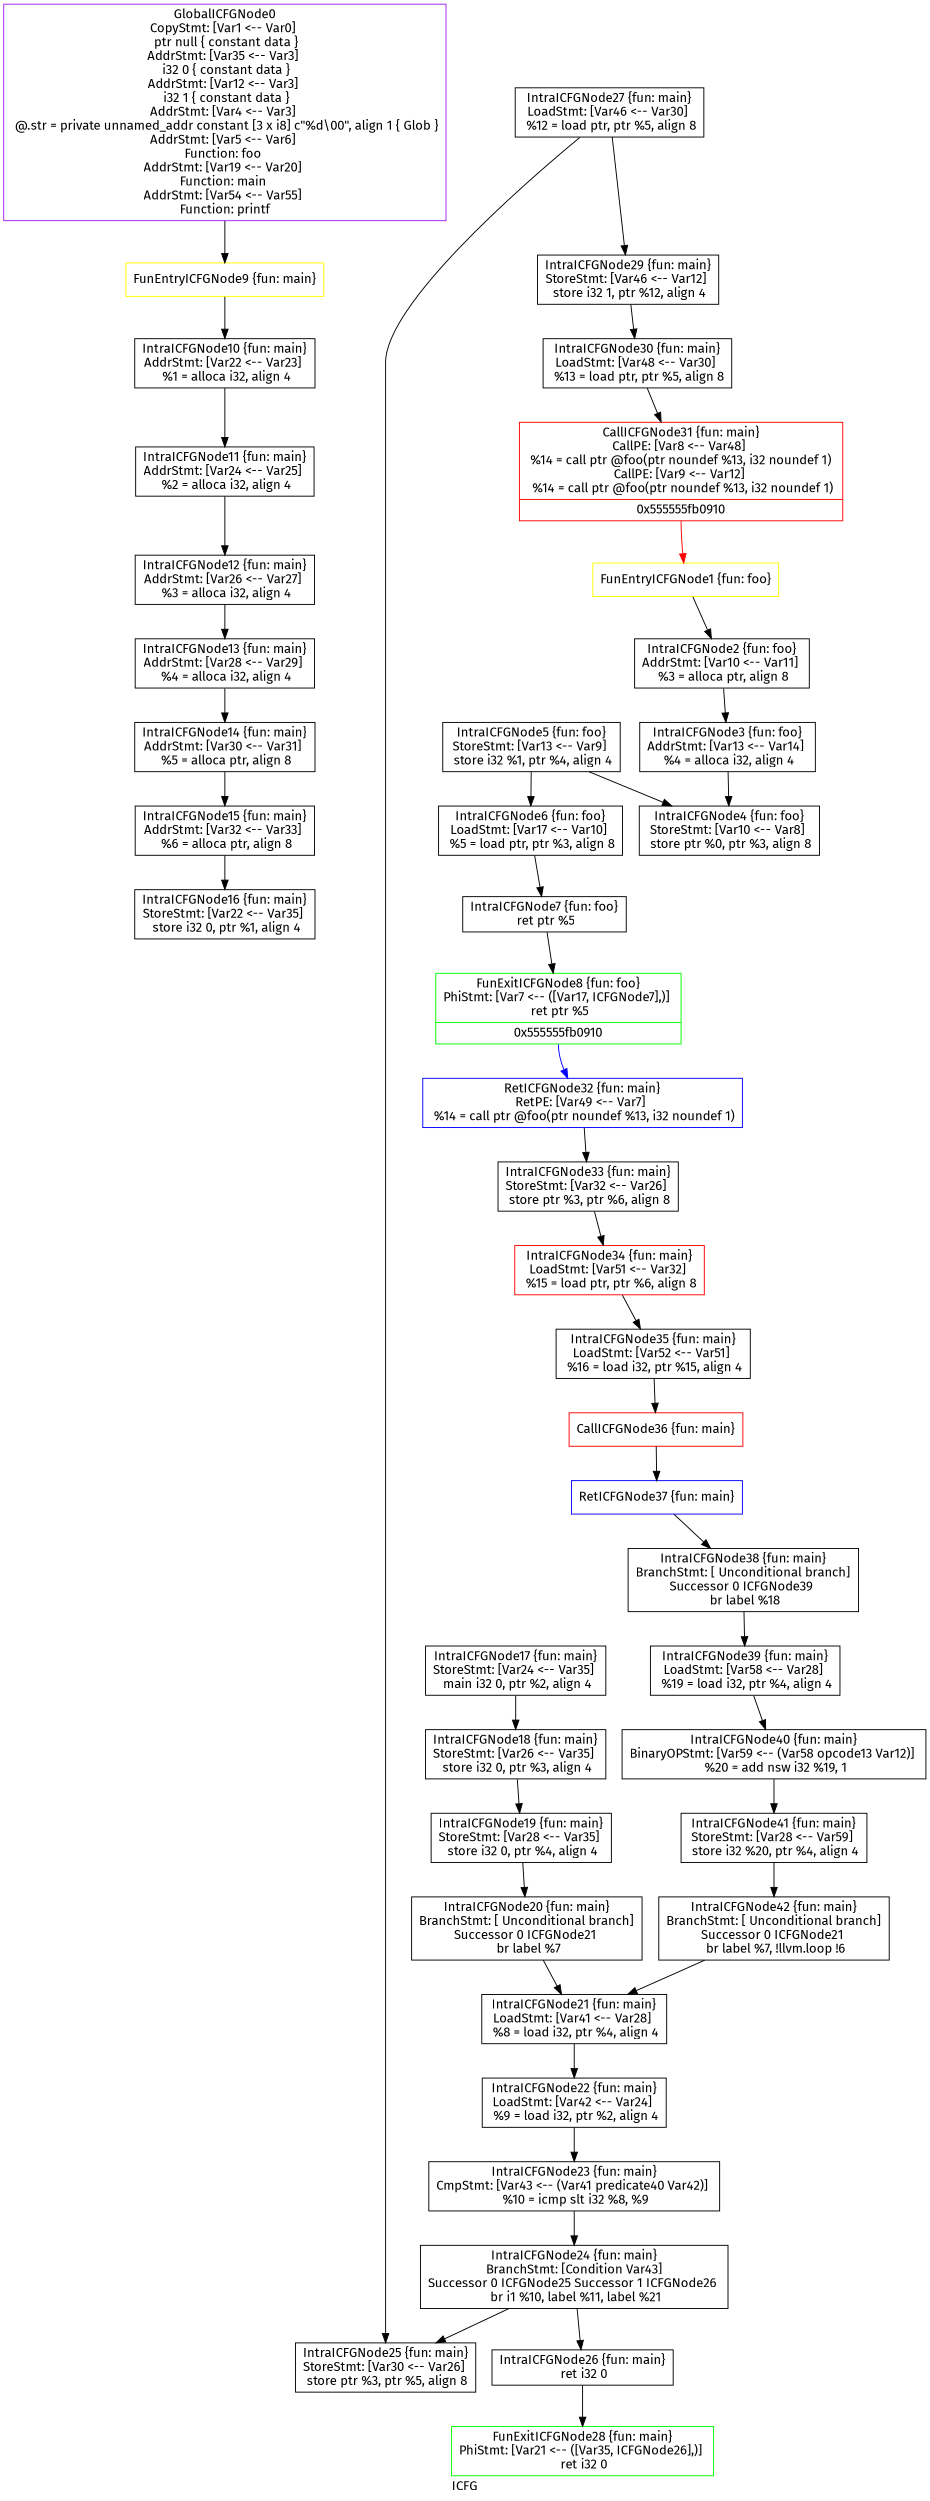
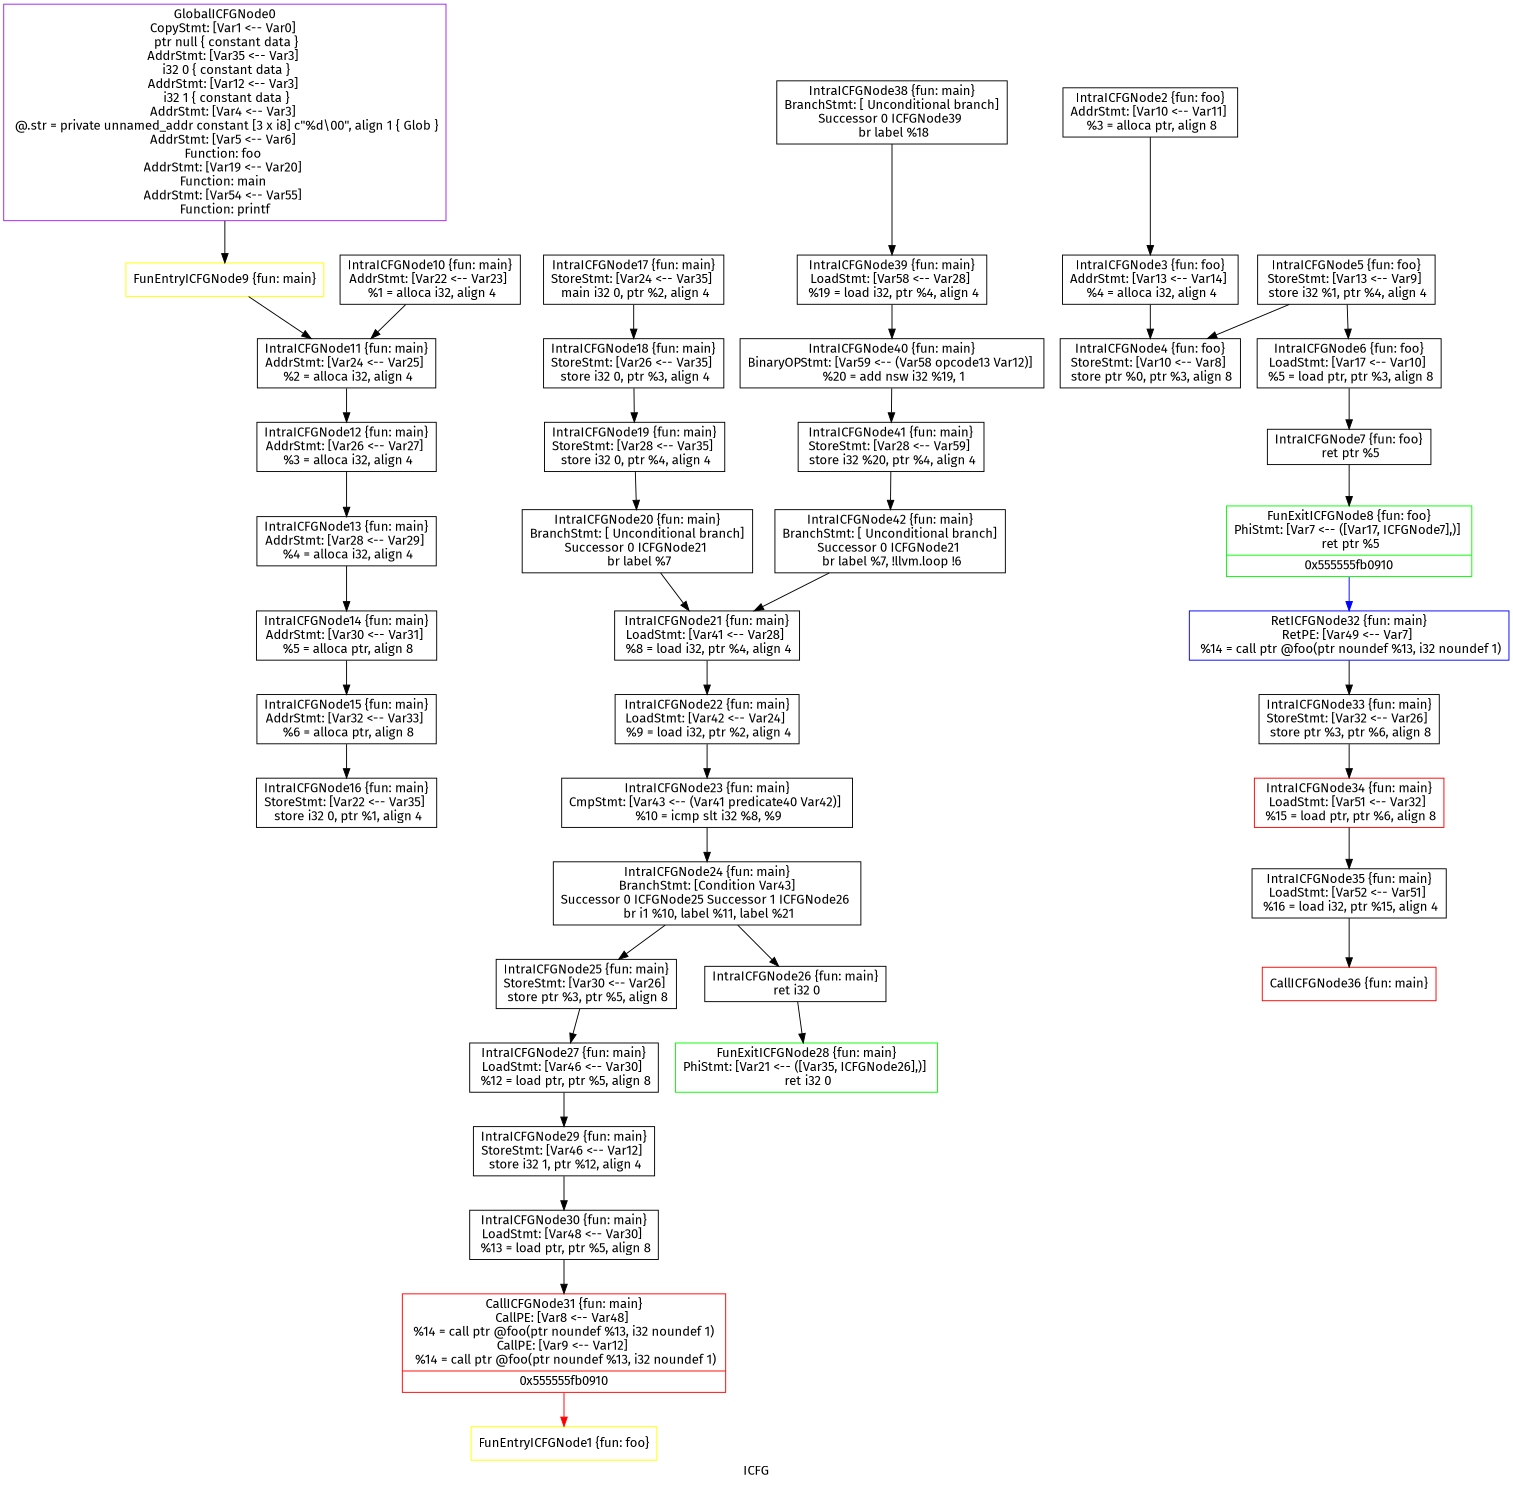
(225, 313) -> (276, 315)
(700, 613) -> none
(386, 1197) -> (576, 1021)
(657, 1497) -> none
